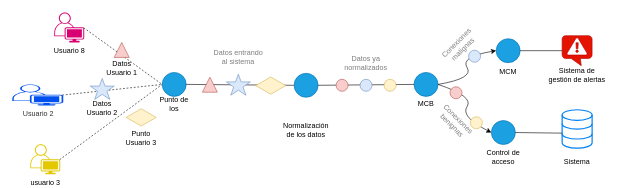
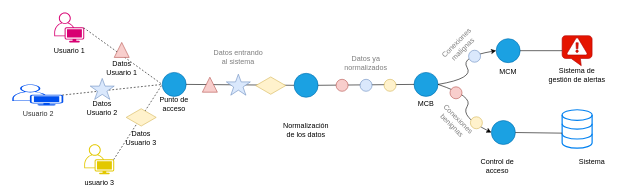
(70, 51) -> (70, 51)
(174, 104) -> (174, 104)
(141, 138) -> (141, 138)
(504, 157) -> (498, 166)
(45, 159) -> (99, 159)
(578, 162) -> (593, 162)
